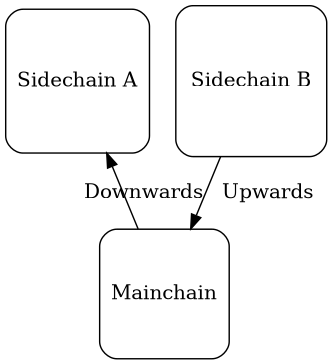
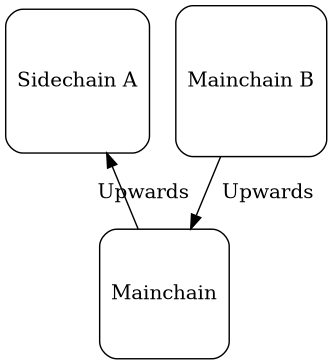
(251, 81) -> (251, 81)
(141, 193) -> (141, 193)
